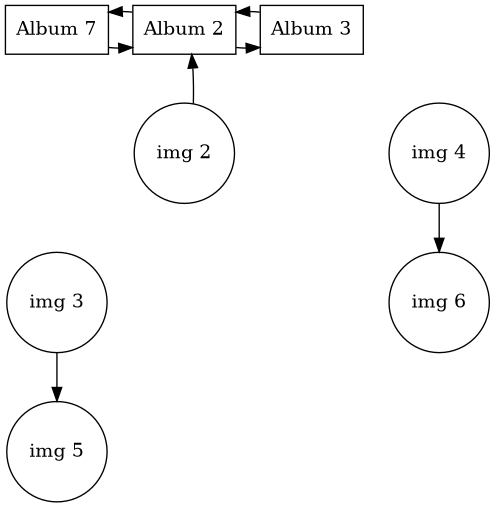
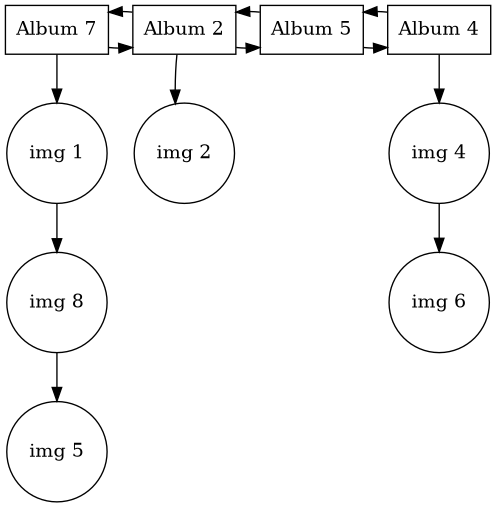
(312, 30) -> (312, 30)
none -> (439, 30)
(193, 86) -> (176, 72)
none -> (57, 153)
(57, 302) -> (57, 302)
